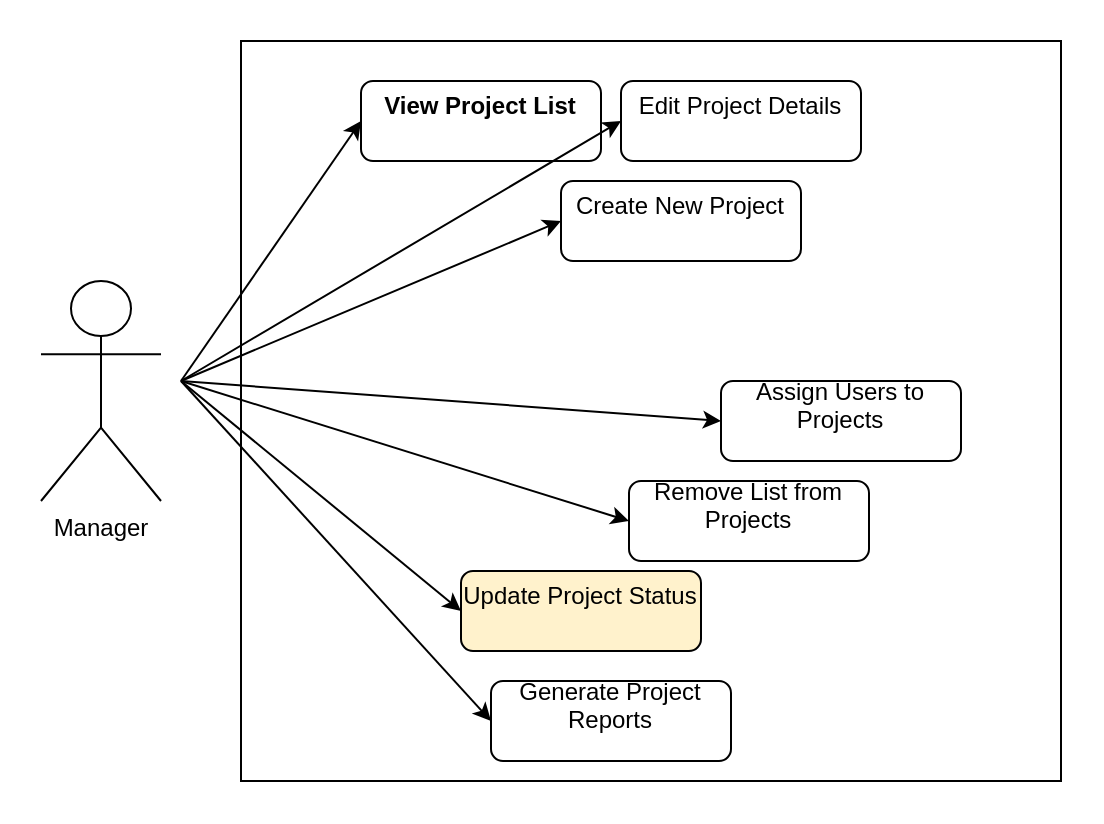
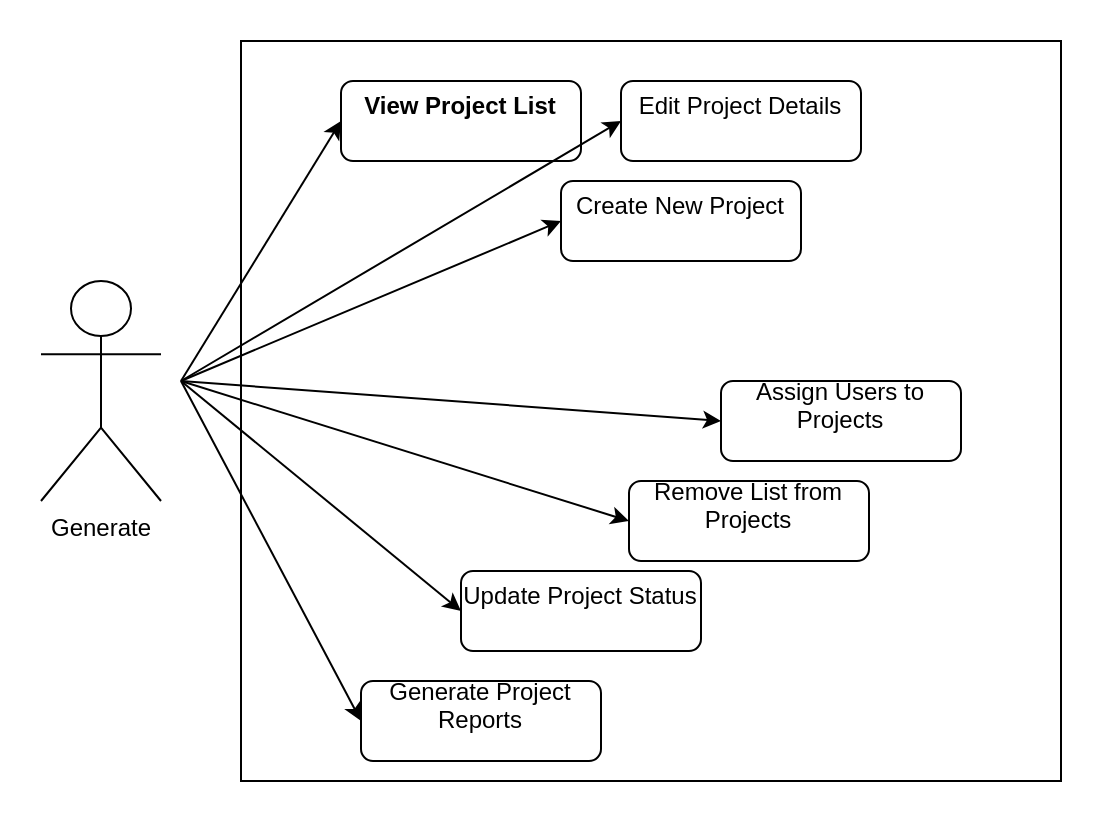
(481, 121) -> (461, 121)
(102, 529) -> (102, 529)
(581, 611) -> (581, 611)
(611, 721) -> (481, 721)
